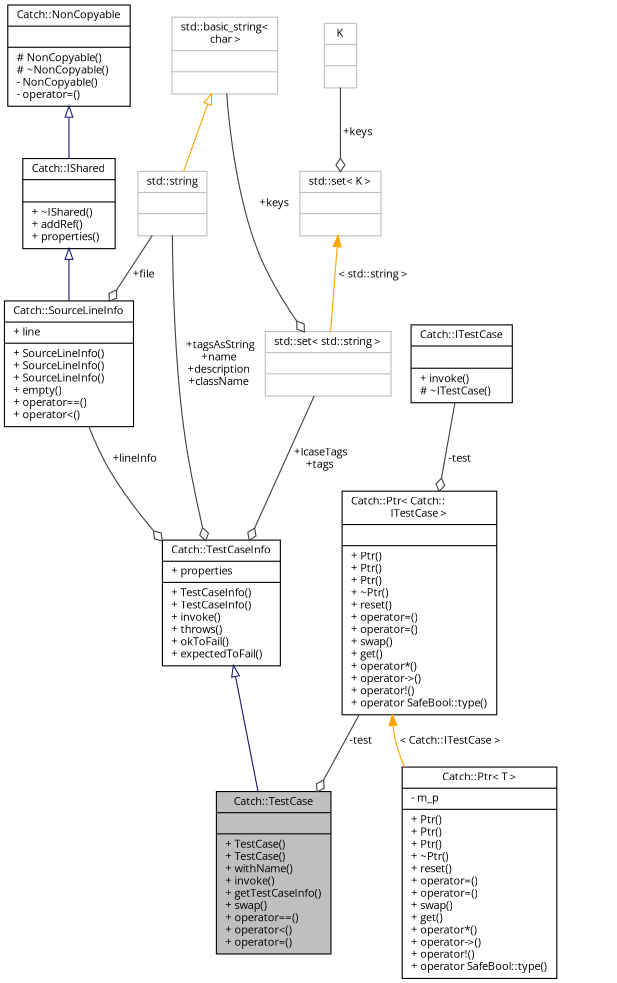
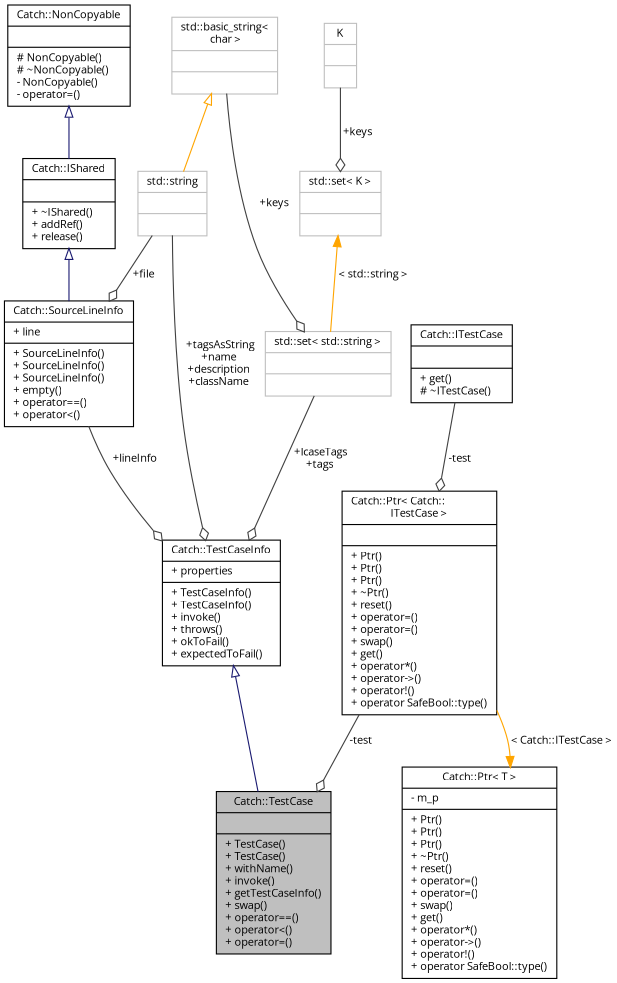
(66, 237) -> (57, 237)
(445, 379) -> (436, 379)
(397, 747) -> (506, 733)
